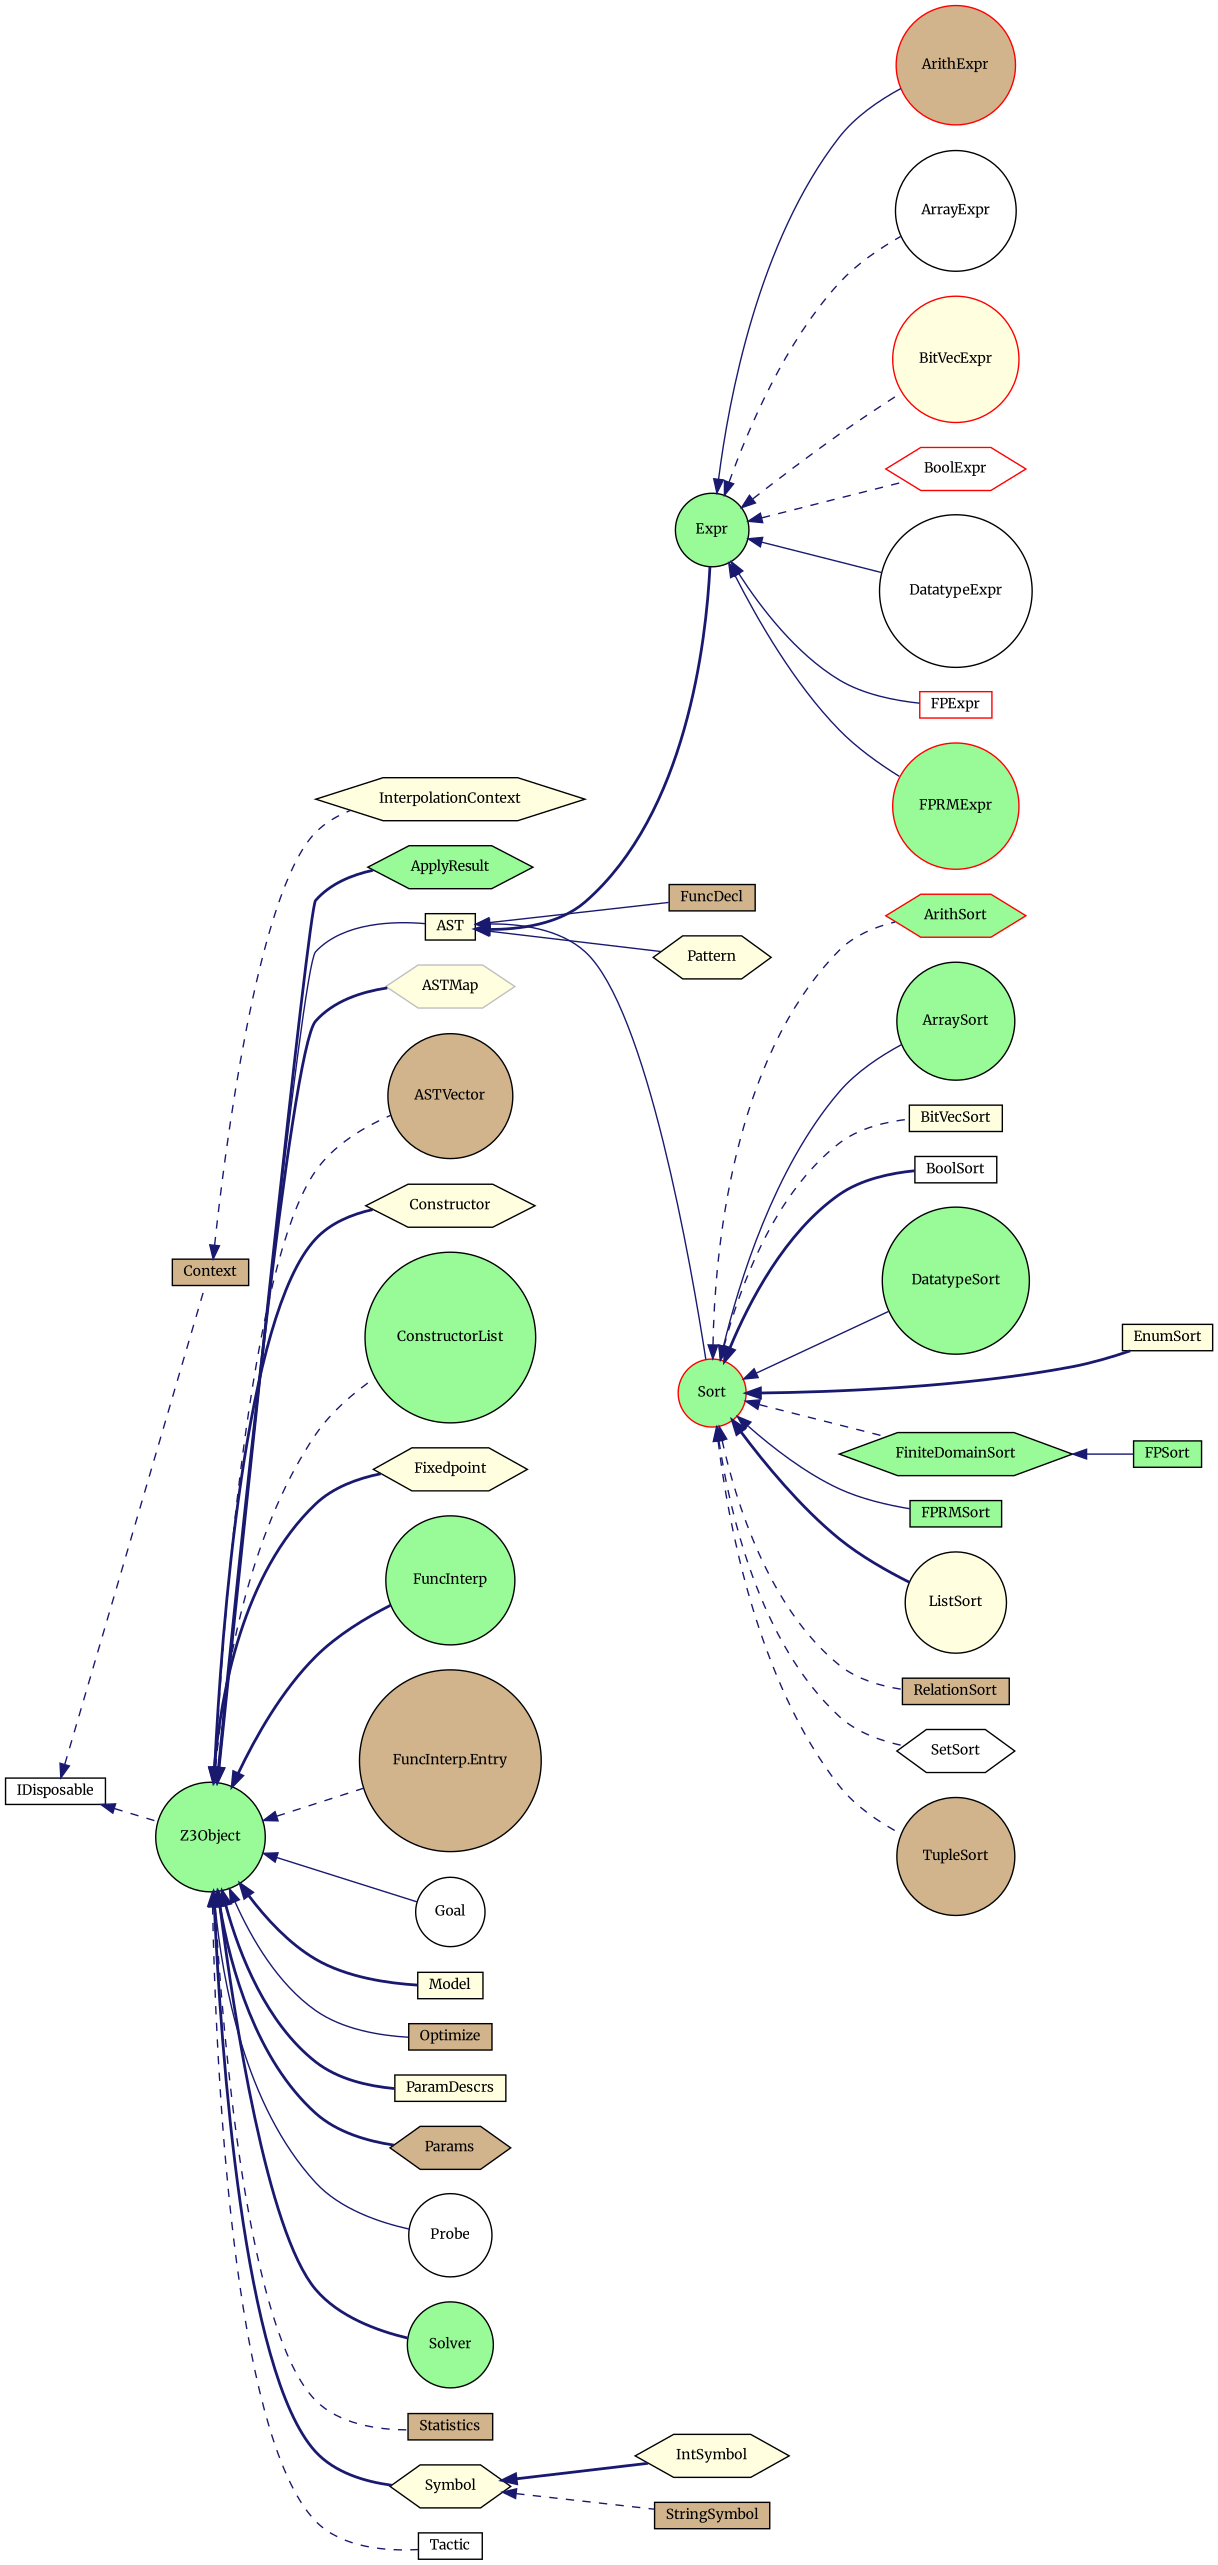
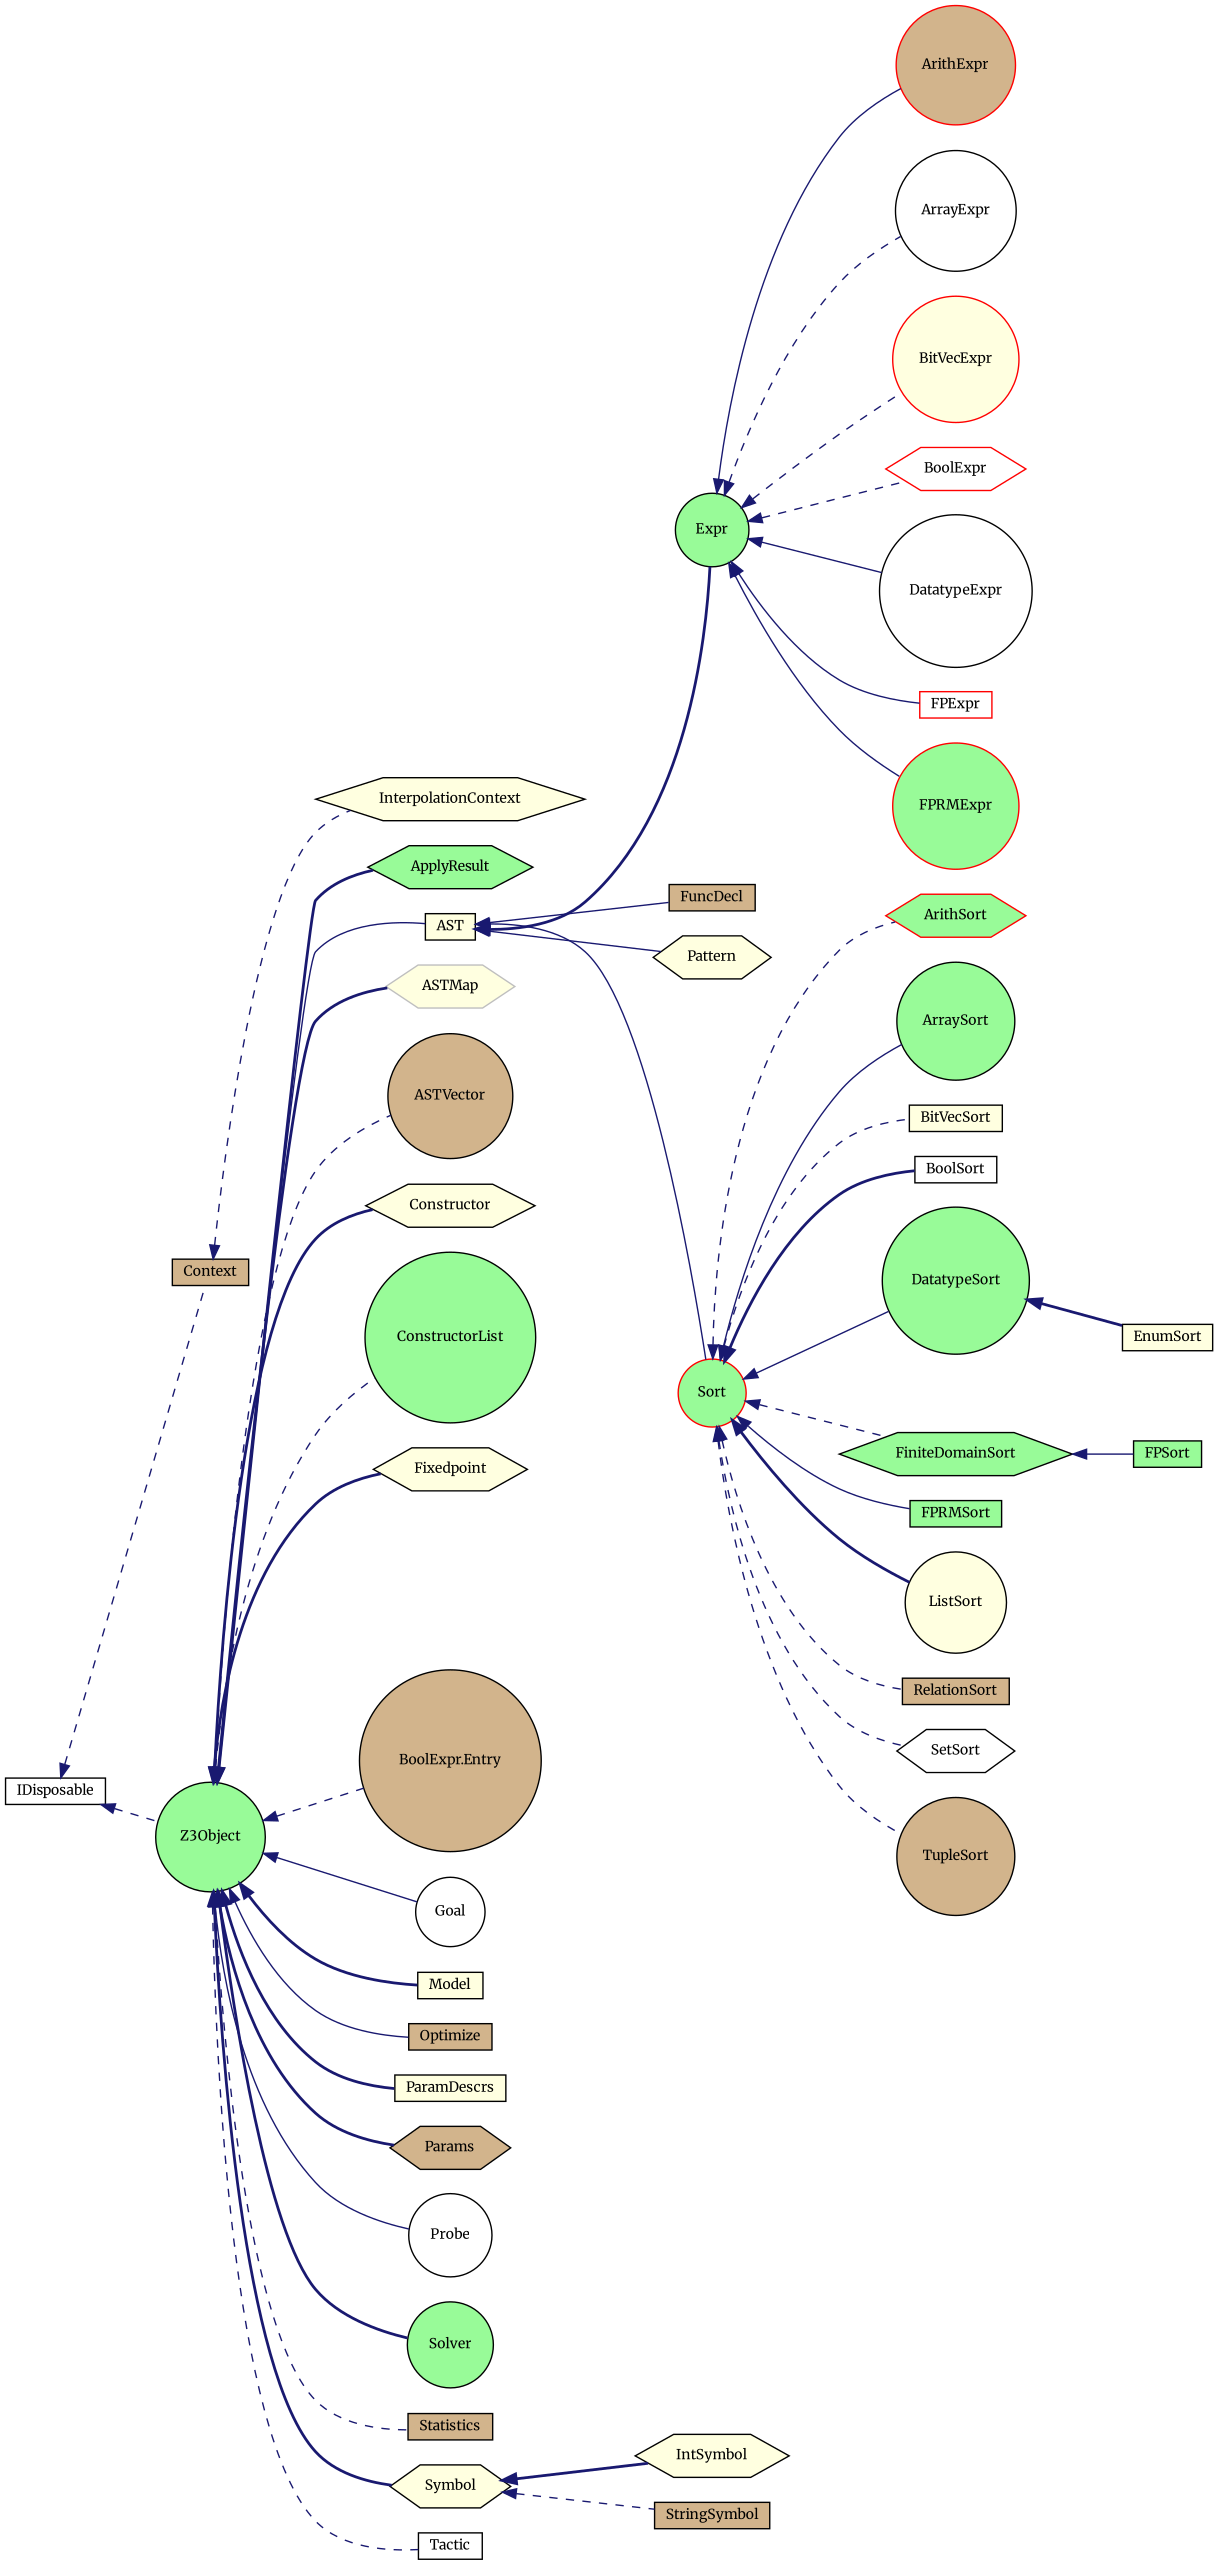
(947, 1384) -> (1081, 1314)
(450, 1580) -> none
(450, 1761) -> (450, 1761)
